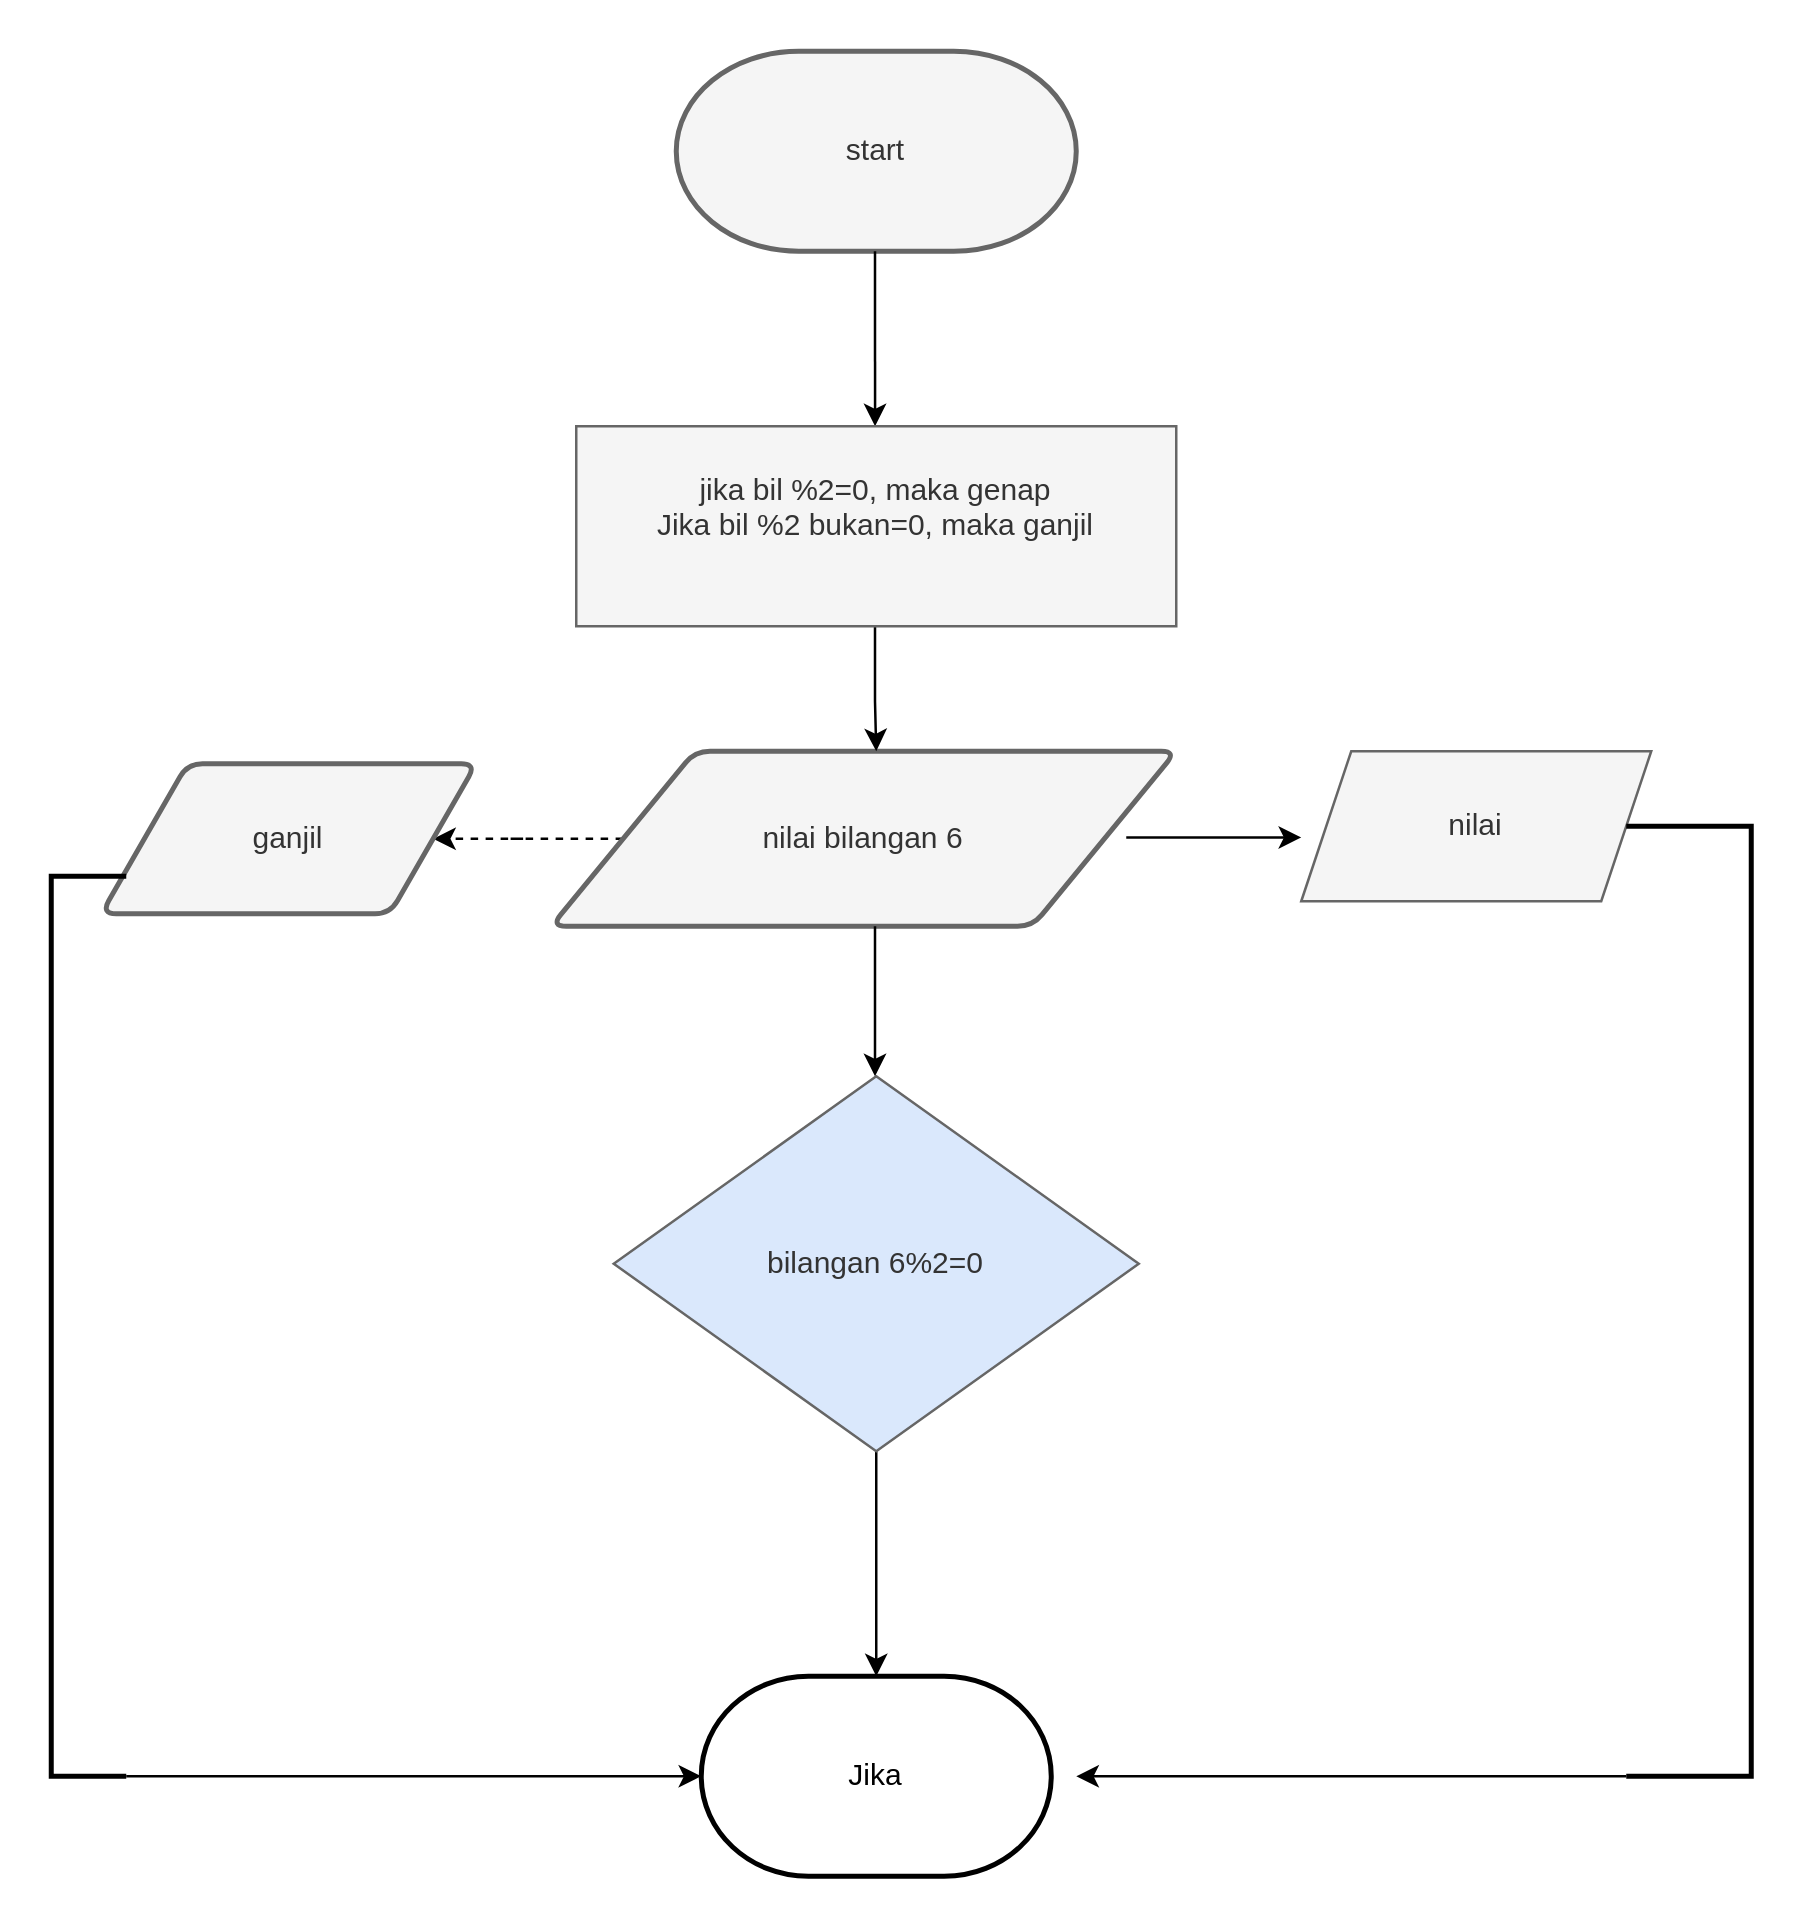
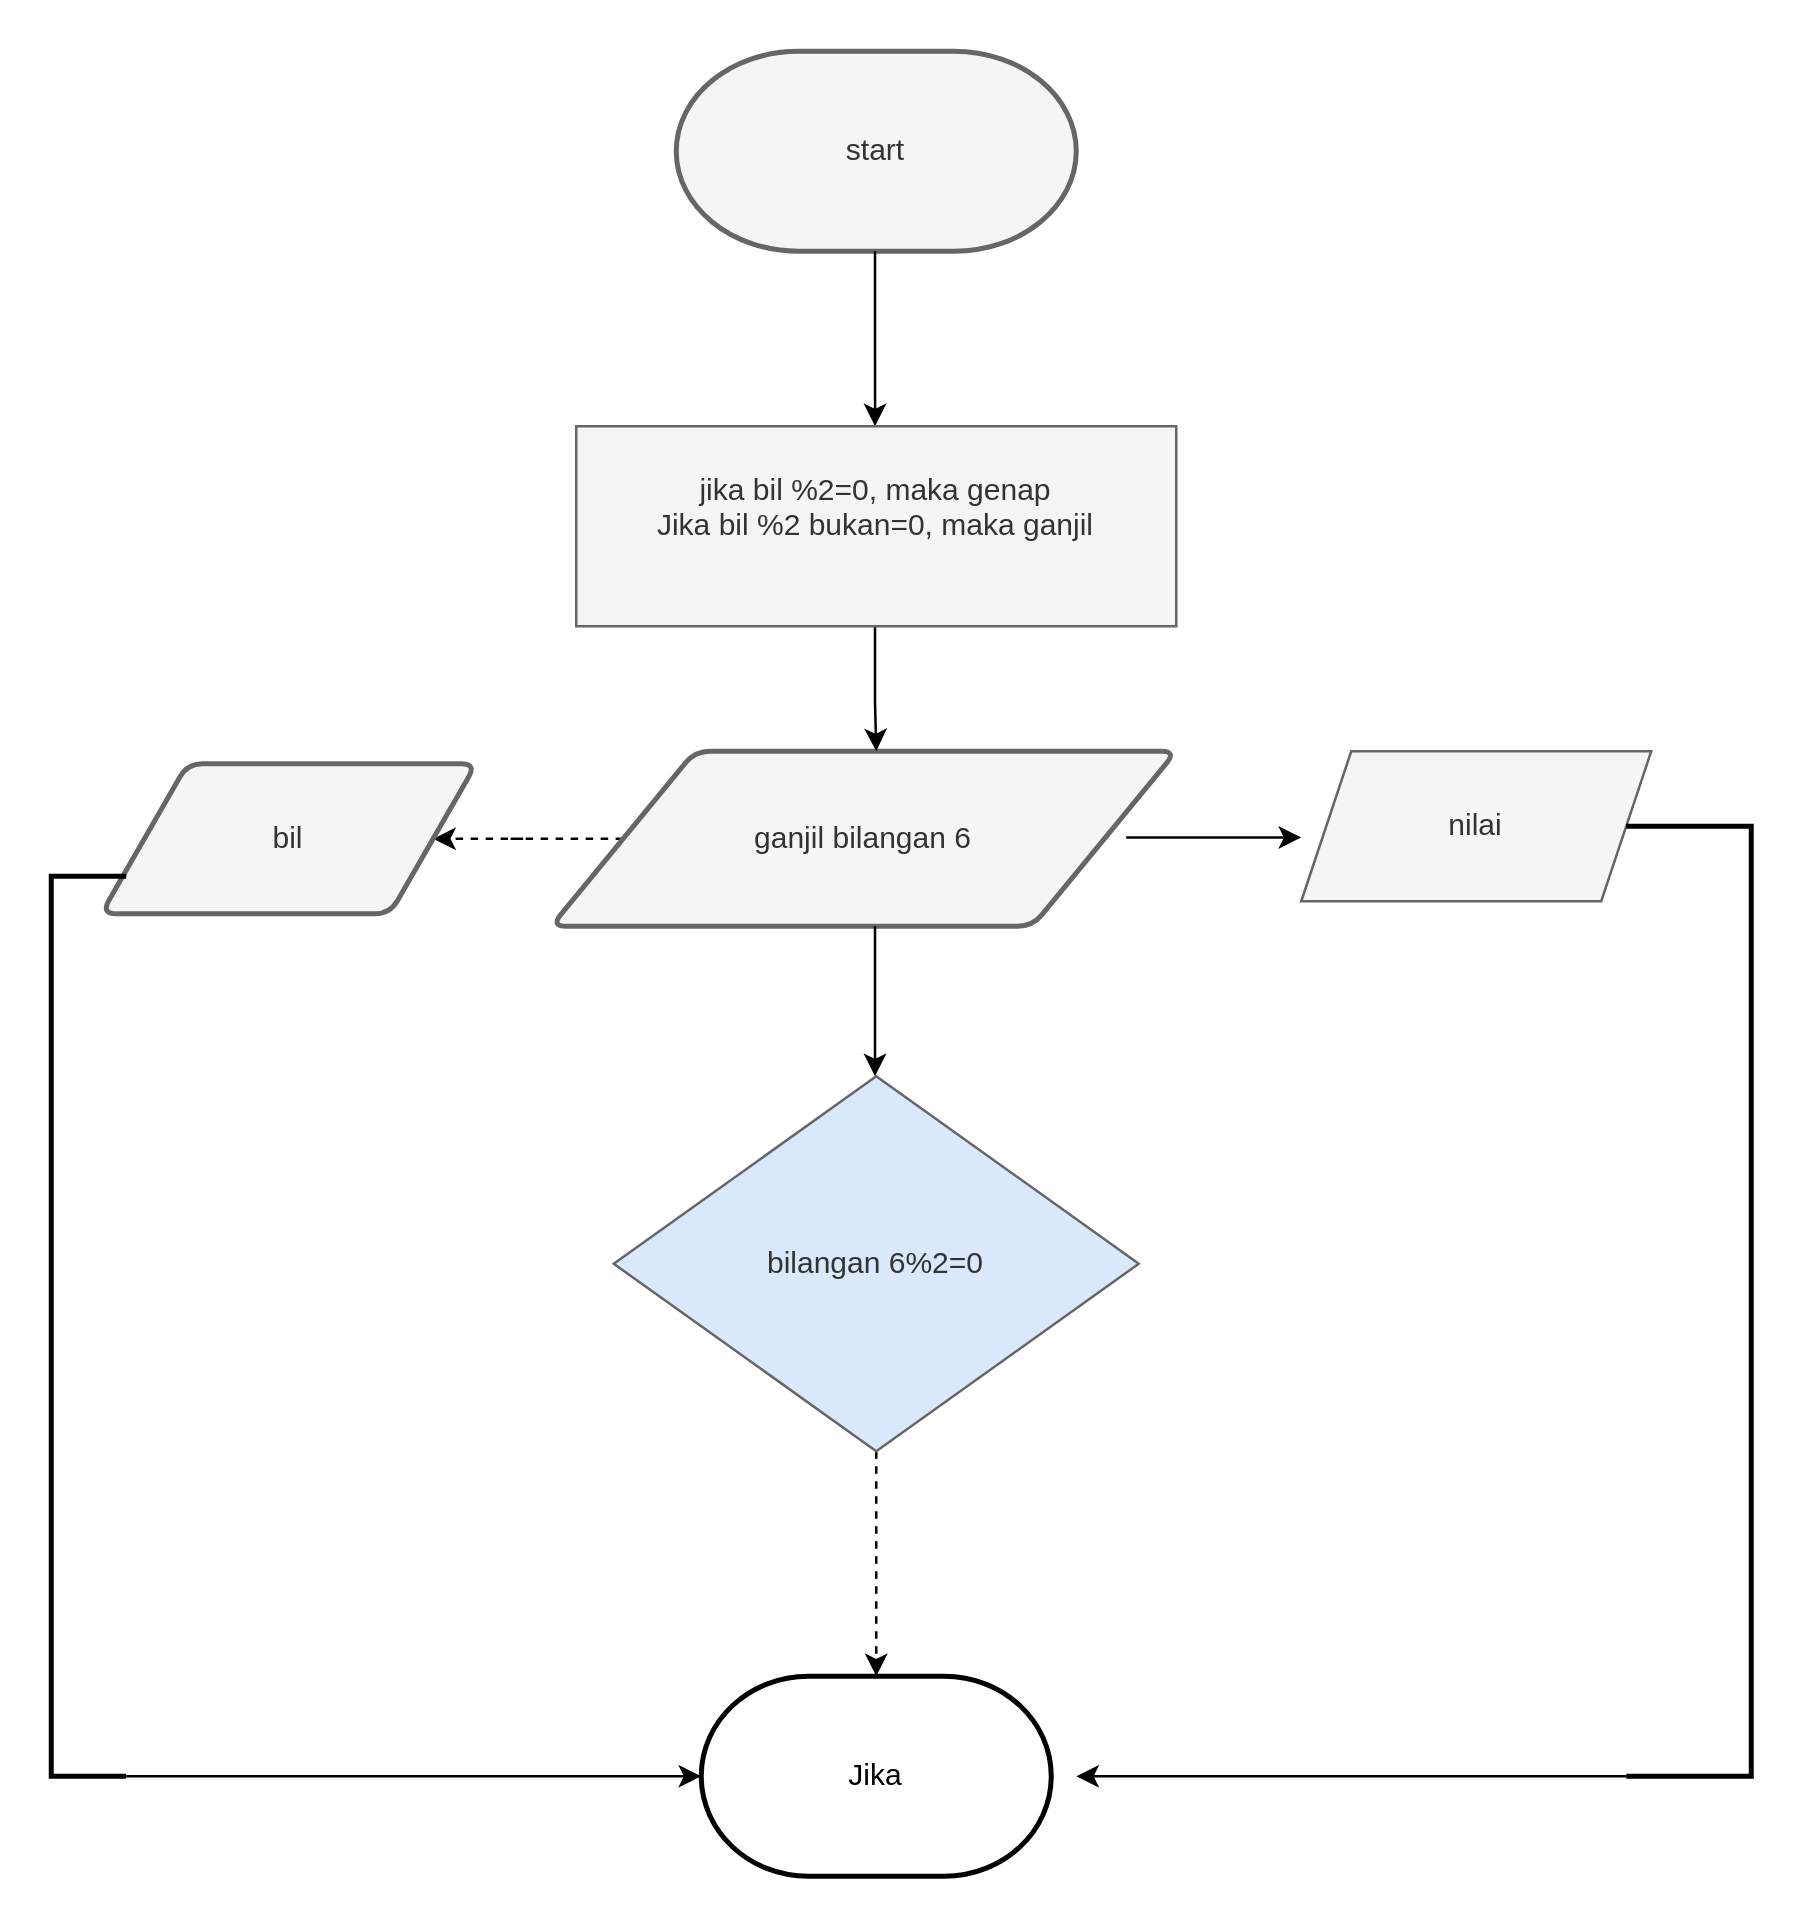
(289, 839) -> (289, 839)
(864, 839) -> (864, 839)
(876, 1557) -> (876, 1557)
